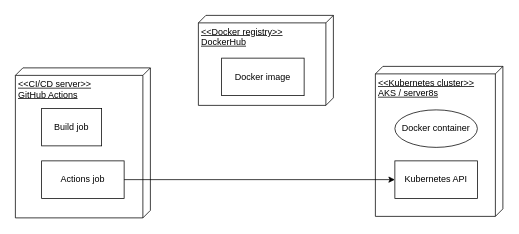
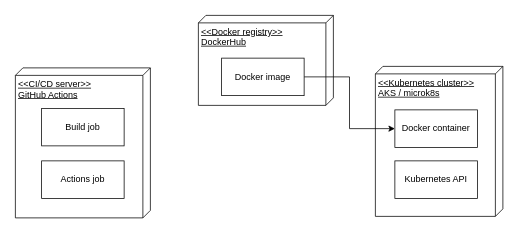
(431, 88) -> (431, 88)
none -> (350, 122)
(72, 127) -> (83, 127)
(436, 129) -> (436, 129)
(257, 180) -> none
